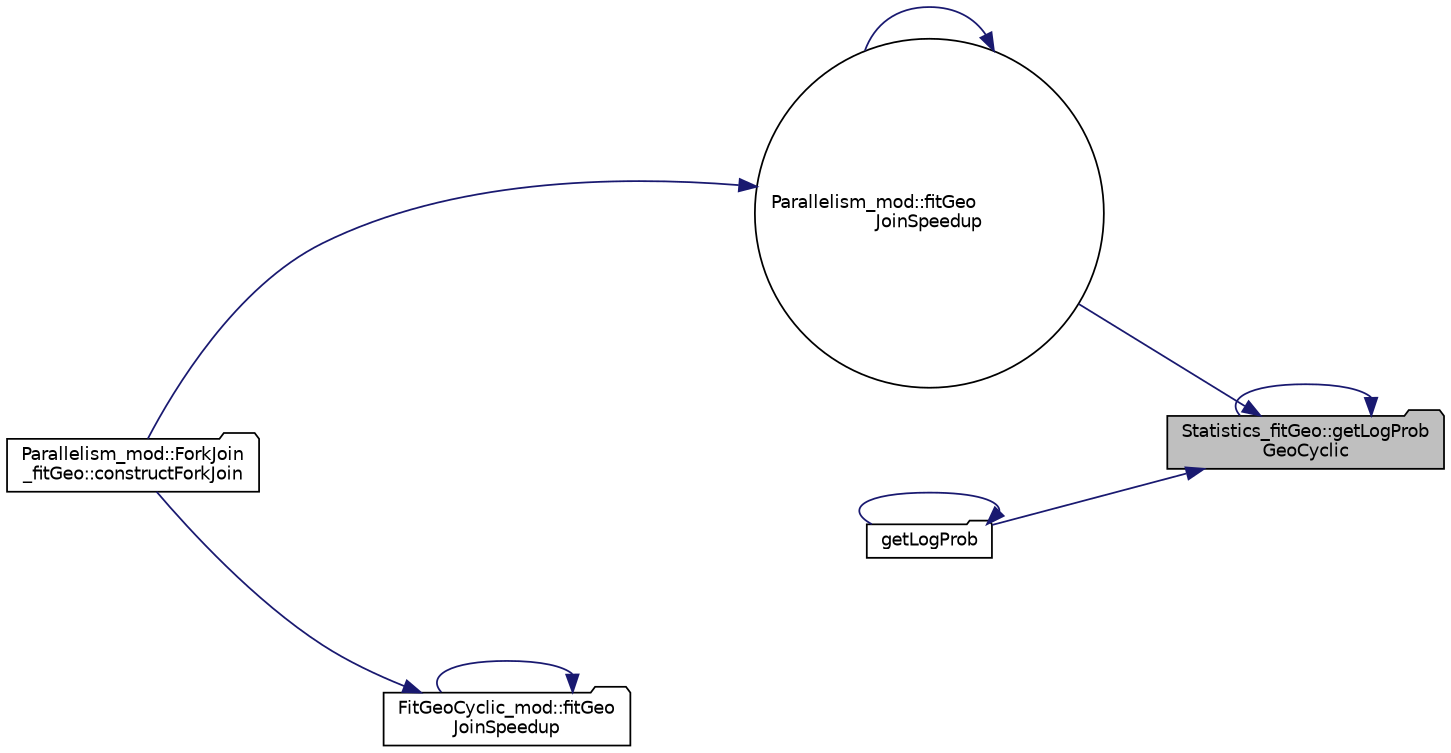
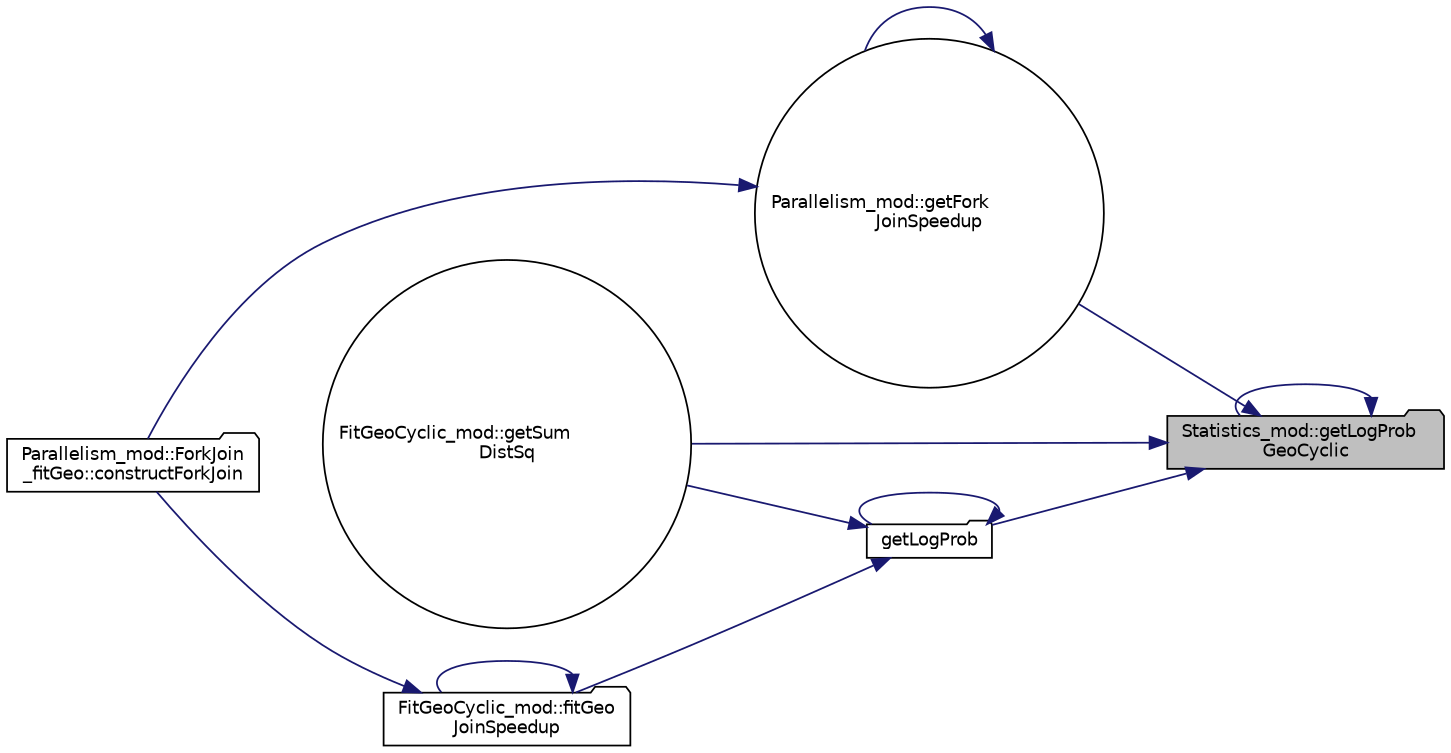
(929, 213) -> (929, 213)
(1306, 442) -> (1306, 442)
none -> (507, 444)
none -> (725, 631)
